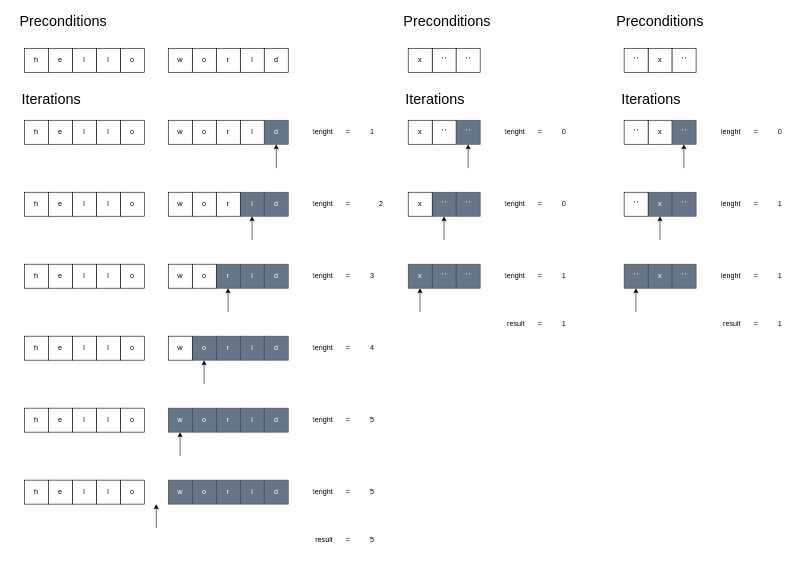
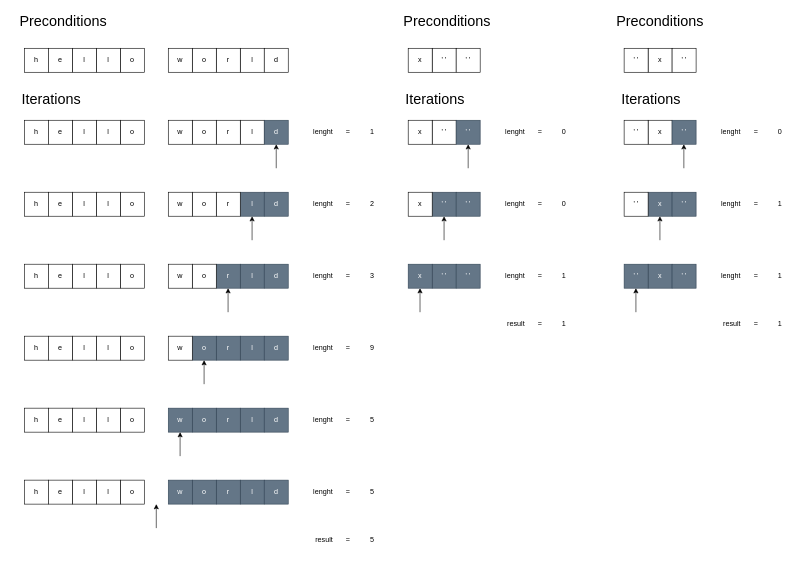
(381, 204) -> (372, 204)
(372, 348) -> (372, 348)
